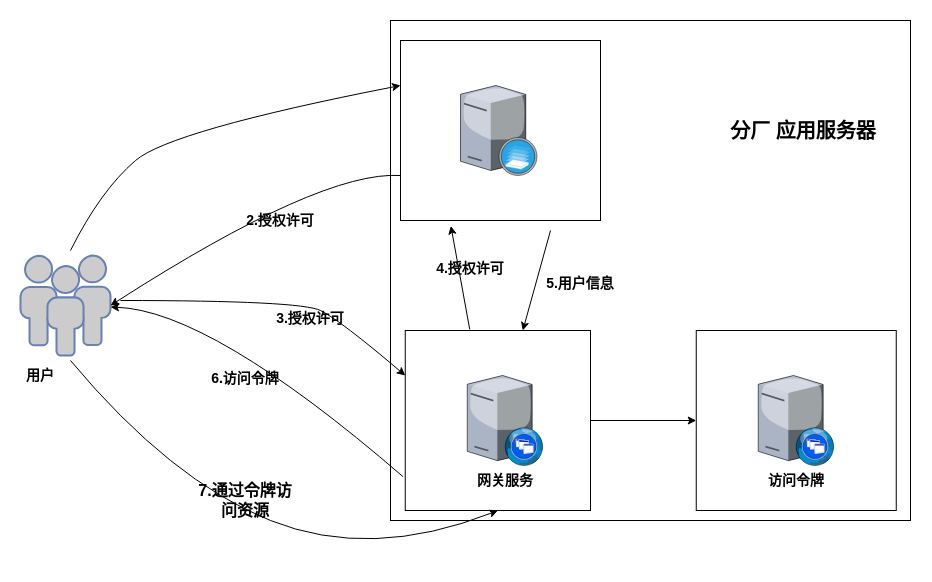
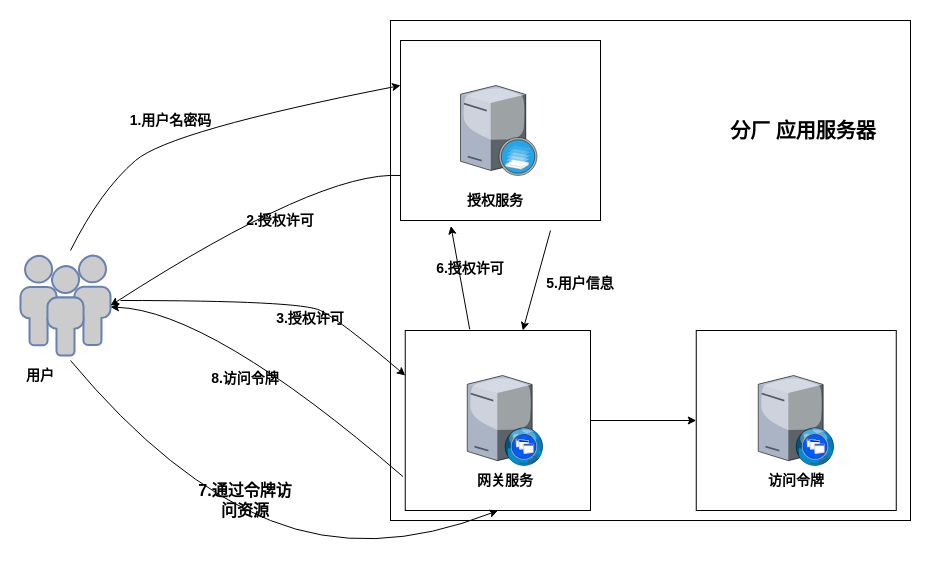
none -> (171, 121)
none -> (496, 201)
(471, 269) -> (471, 269)
(246, 379) -> (246, 379)
